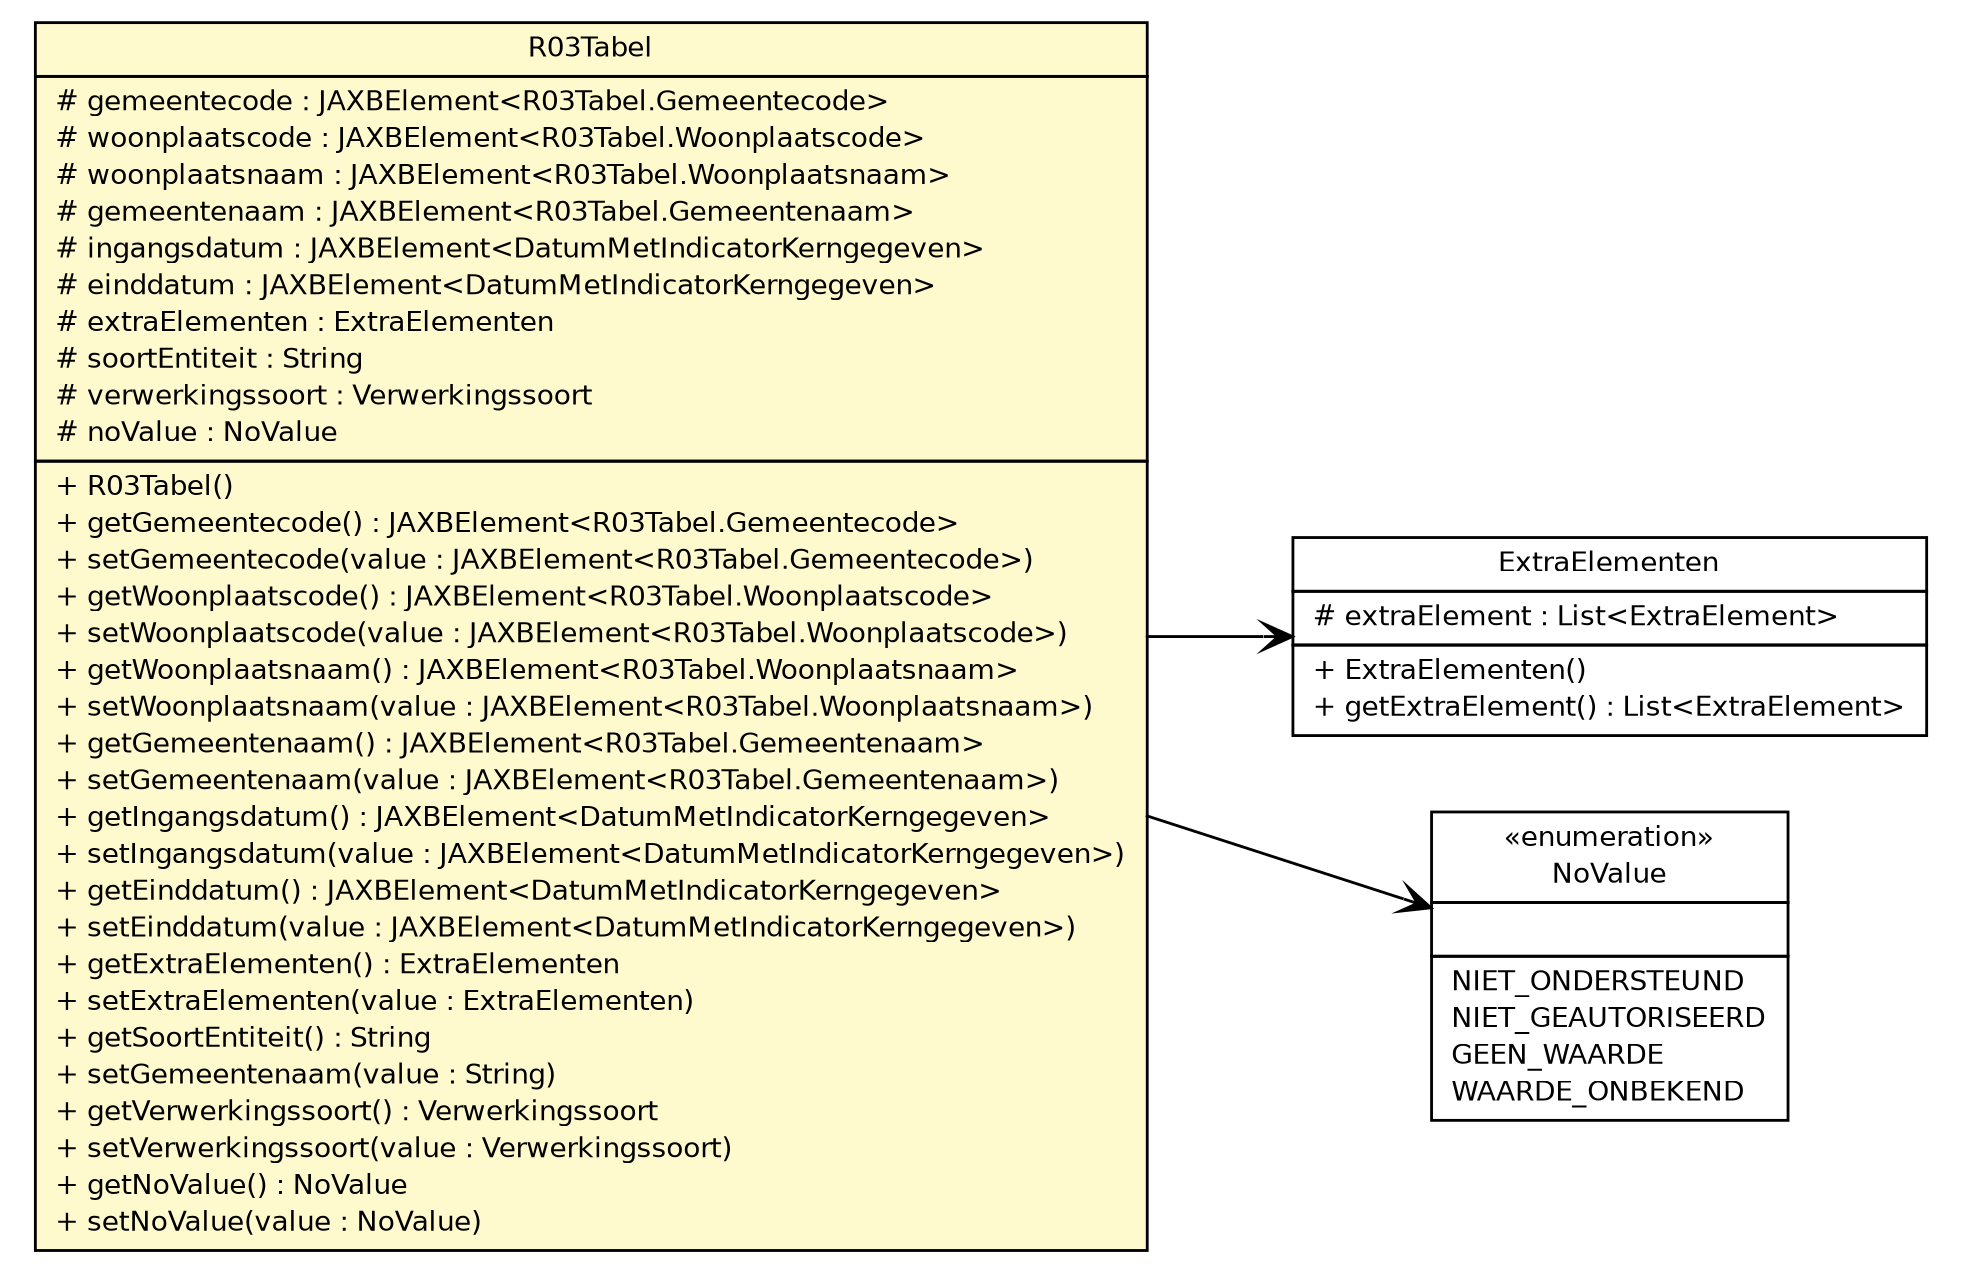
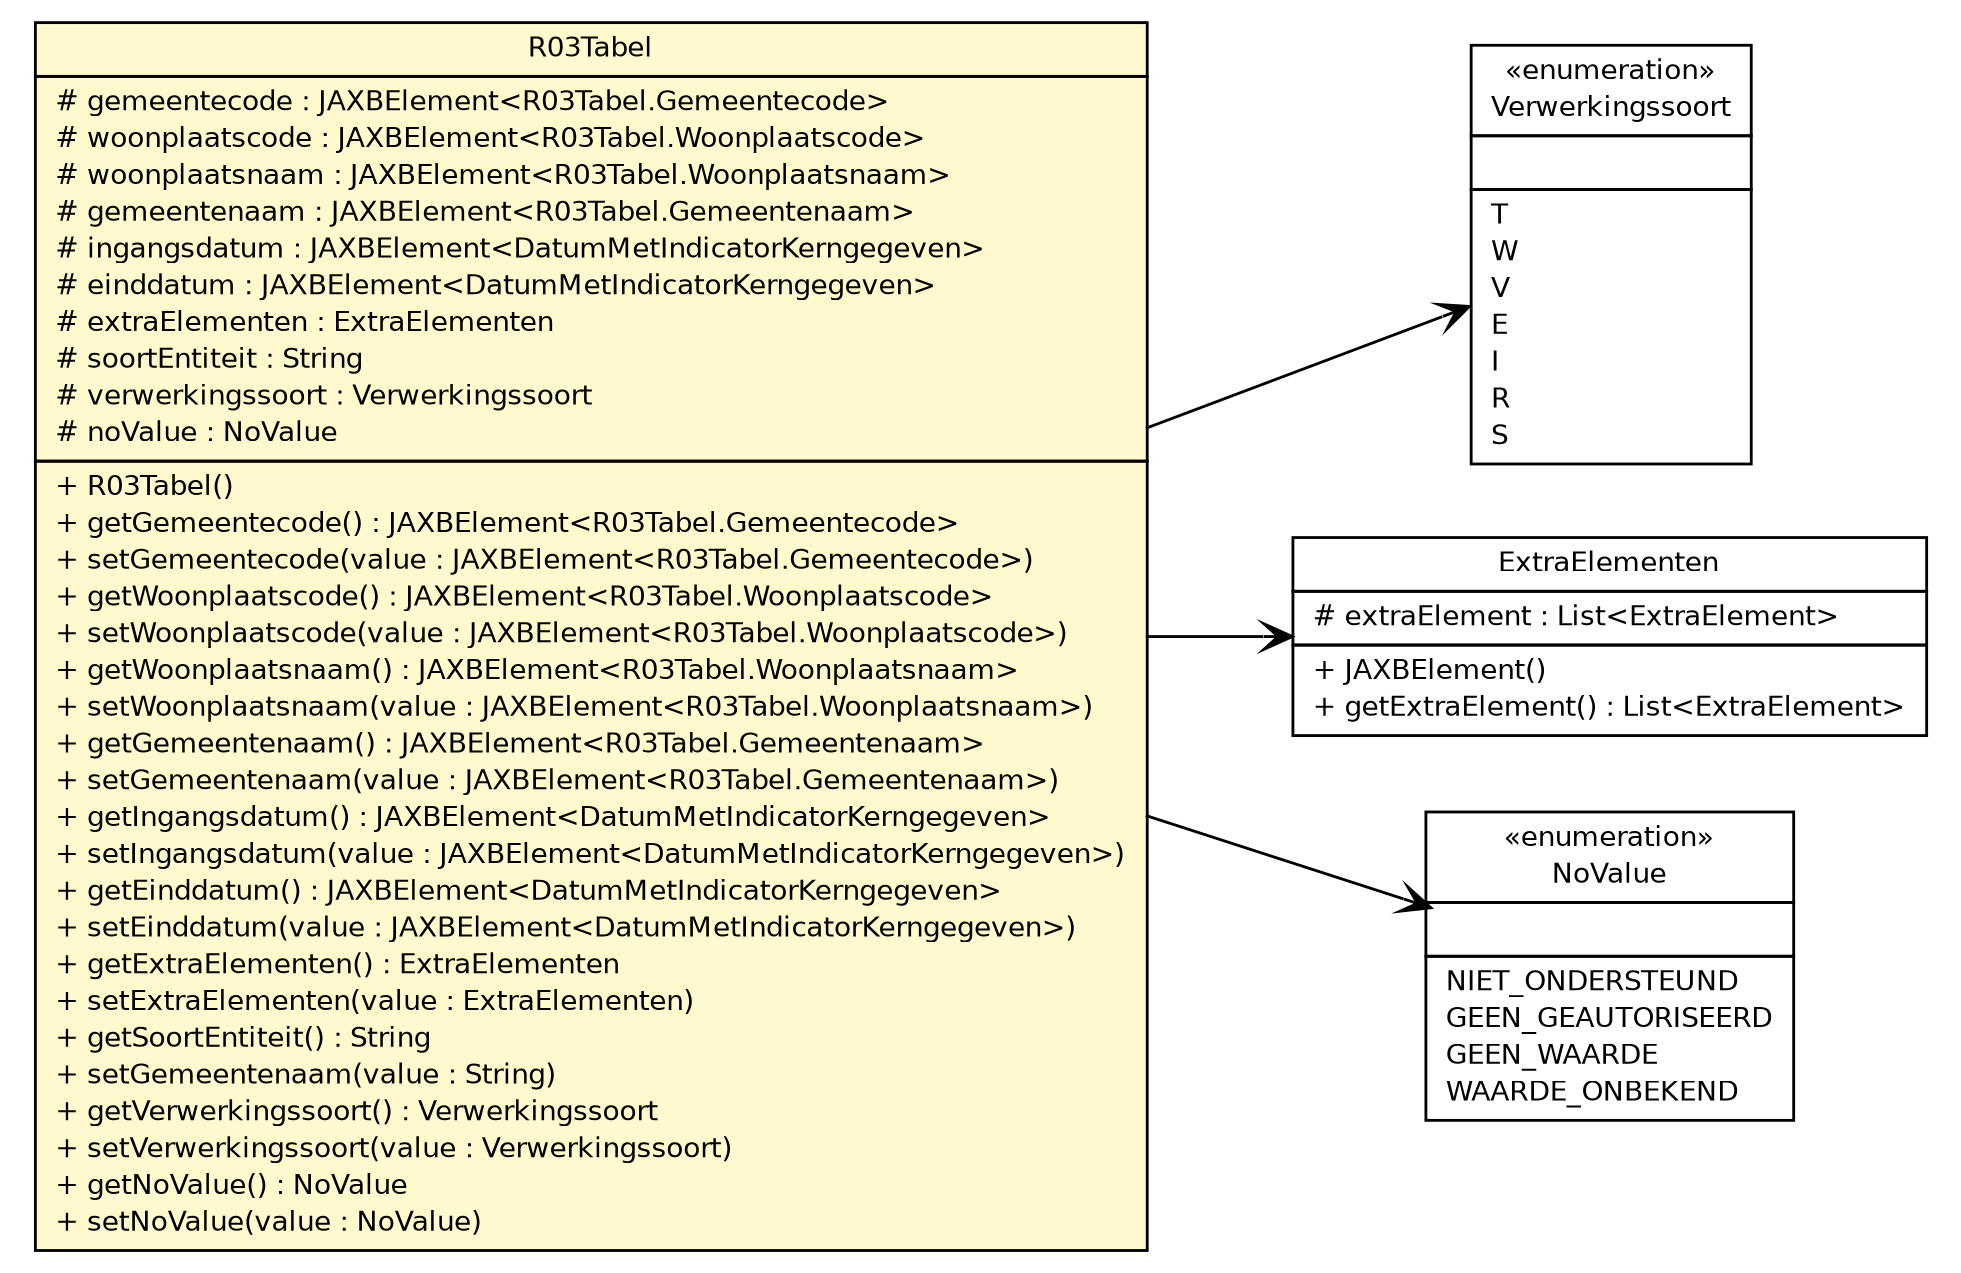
none -> (1610, 255)
(1450, 671) -> (1430, 671)
(1610, 1018) -> (1610, 1018)
